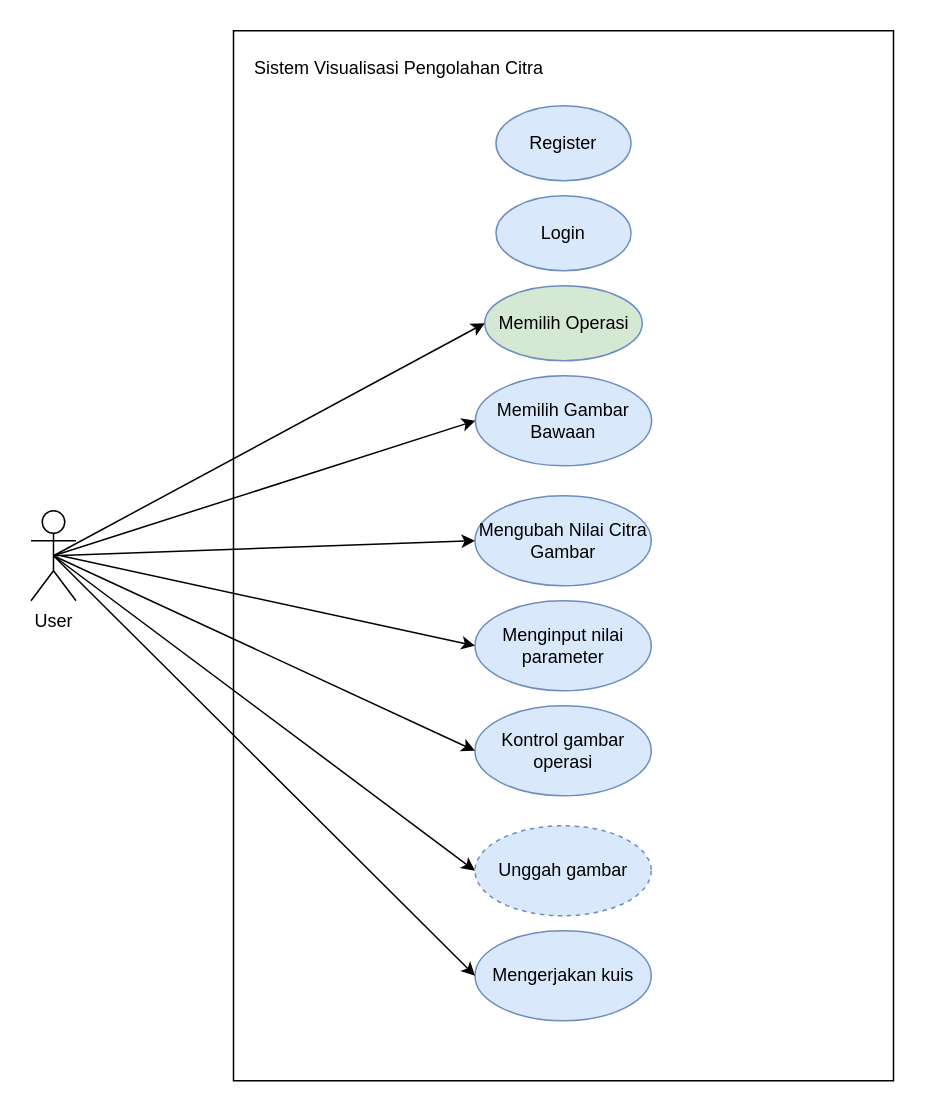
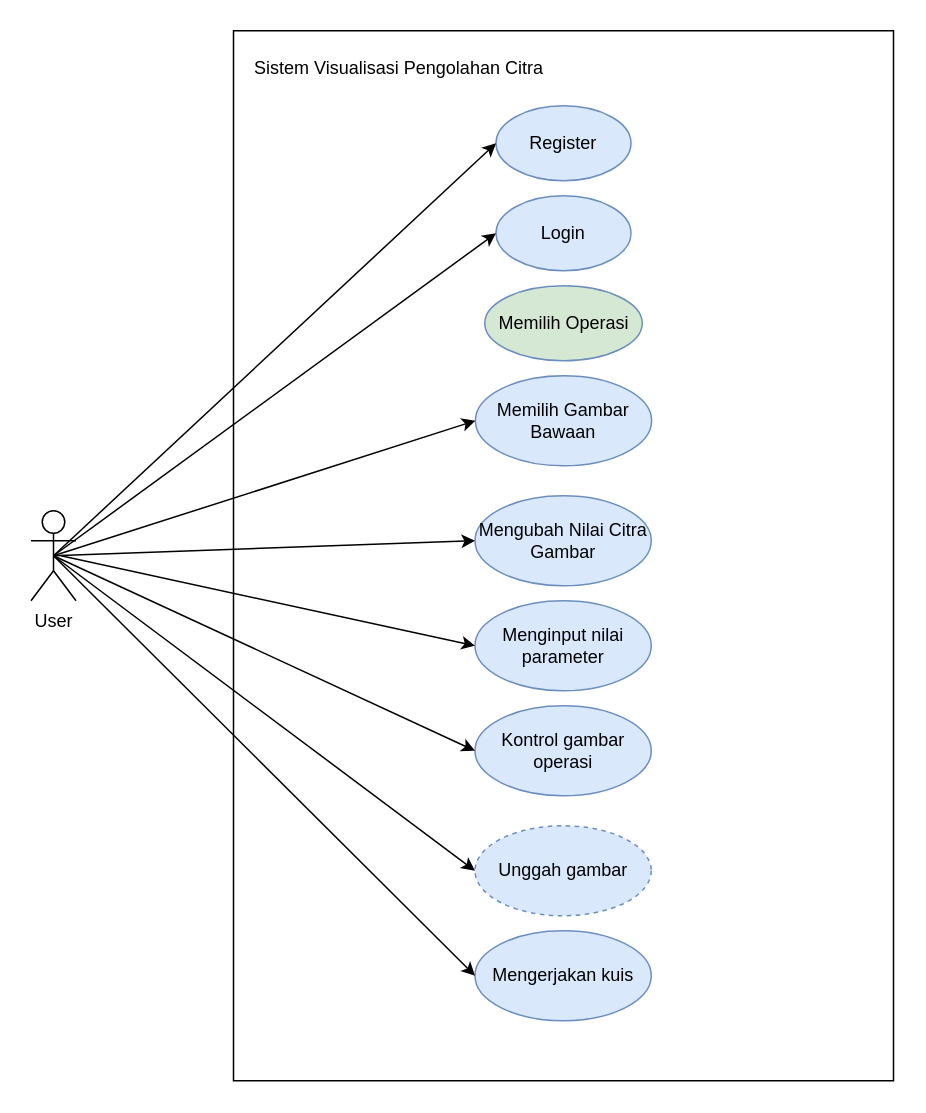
none -> (280, 344)
none -> (277, 393)
(276, 436) -> none
